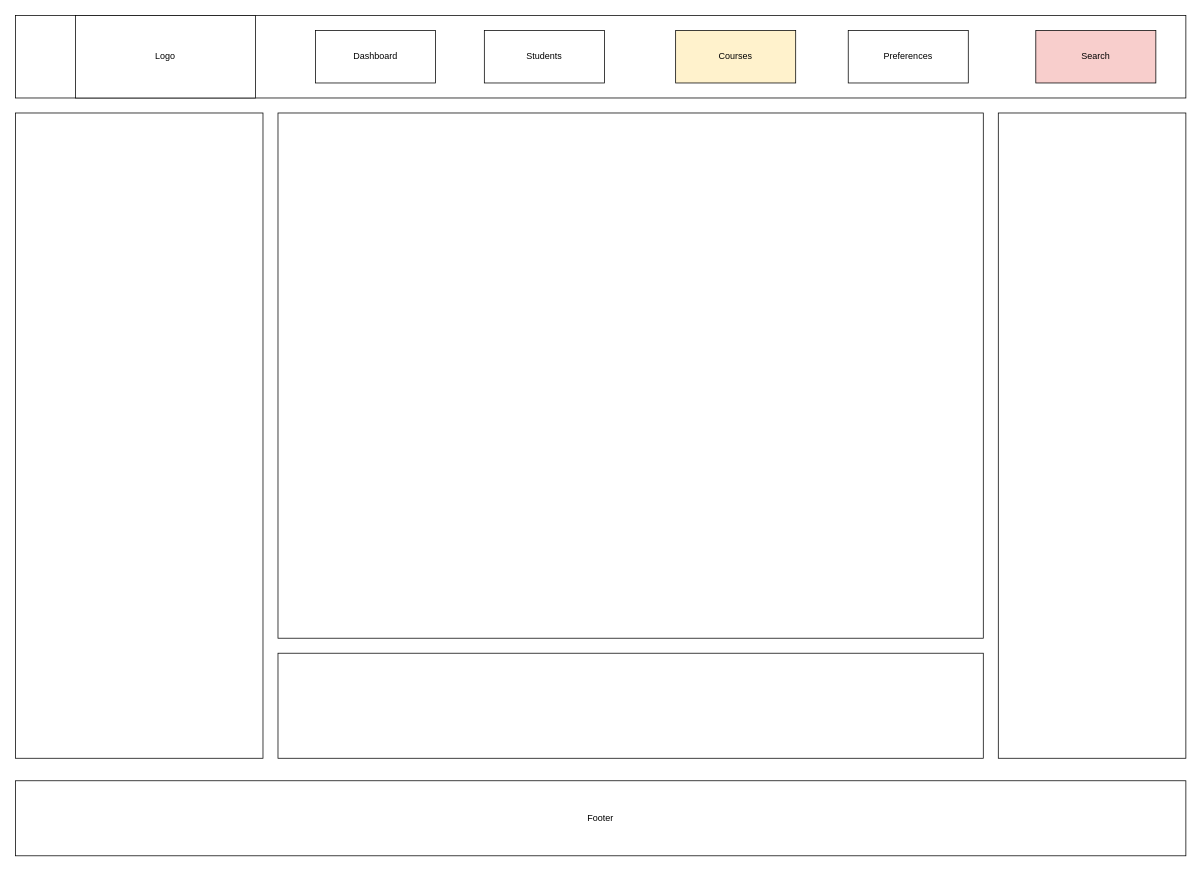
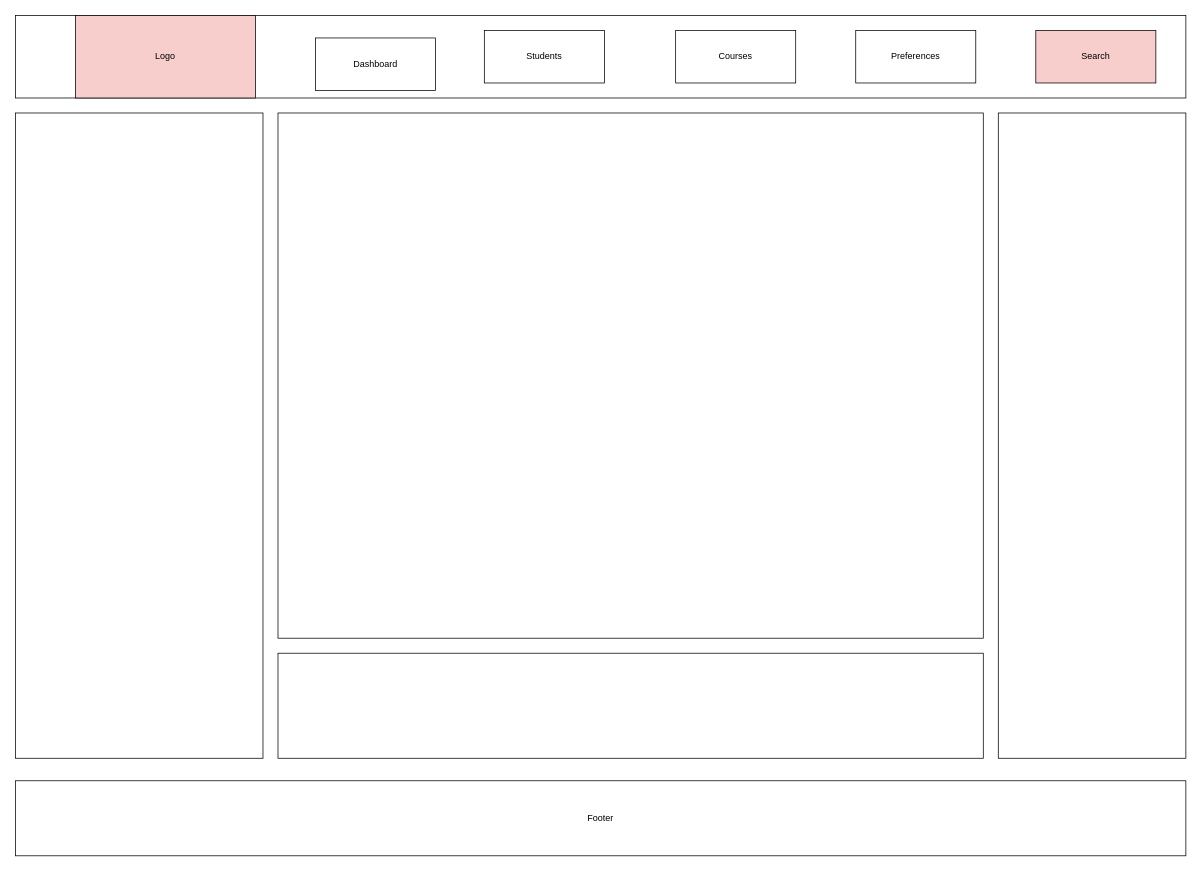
(165, 57) -> (165, 57)
(375, 57) -> (375, 64)
(735, 57) -> (735, 57)
(908, 57) -> (915, 57)
